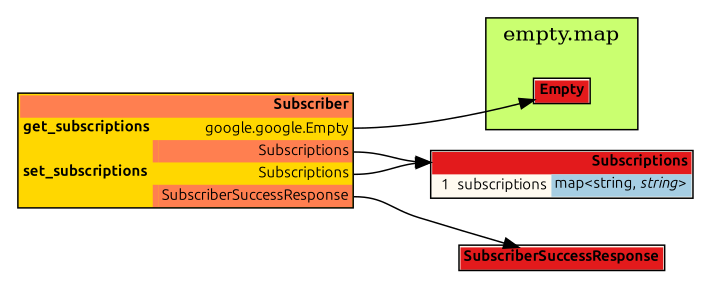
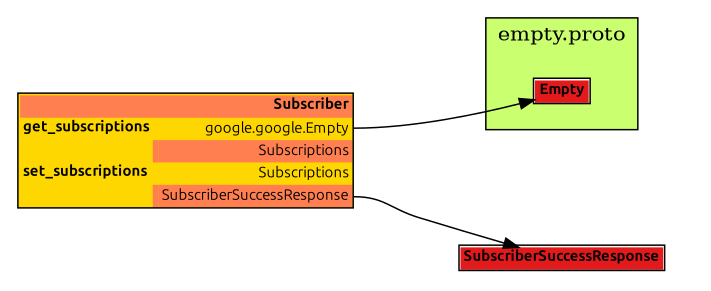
(562, 35) -> (562, 35)
(562, 174) -> none
